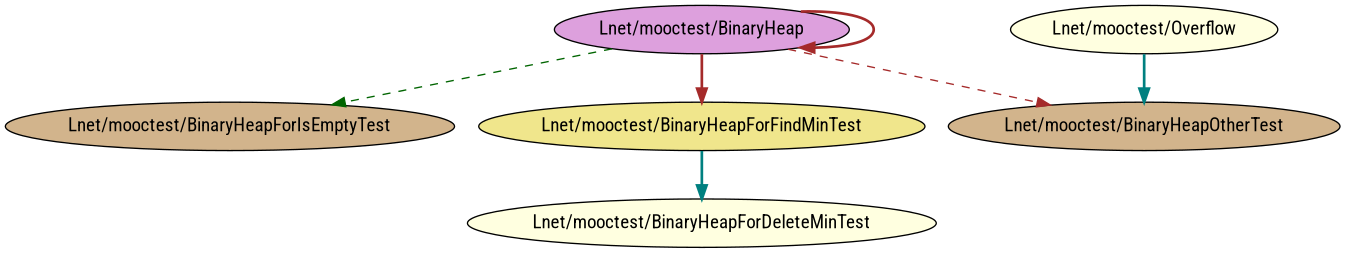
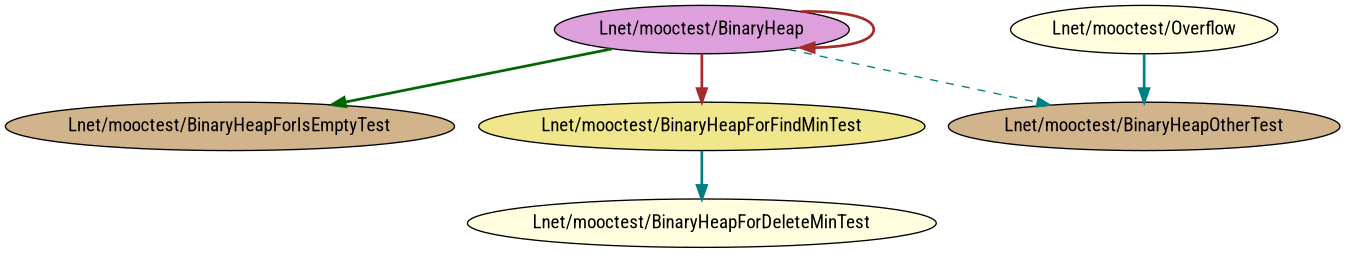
(479, 75) -> (479, 75)
(913, 76) -> (913, 76)
